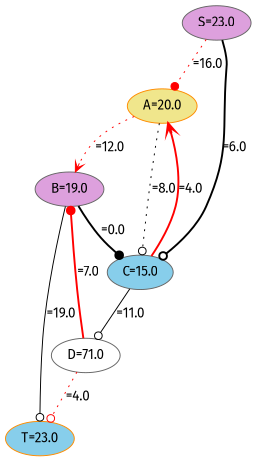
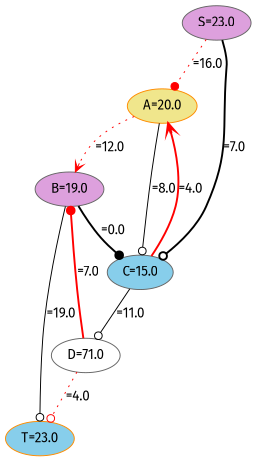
(234, 148) -> (234, 148)
(150, 185) -> (150, 185)
